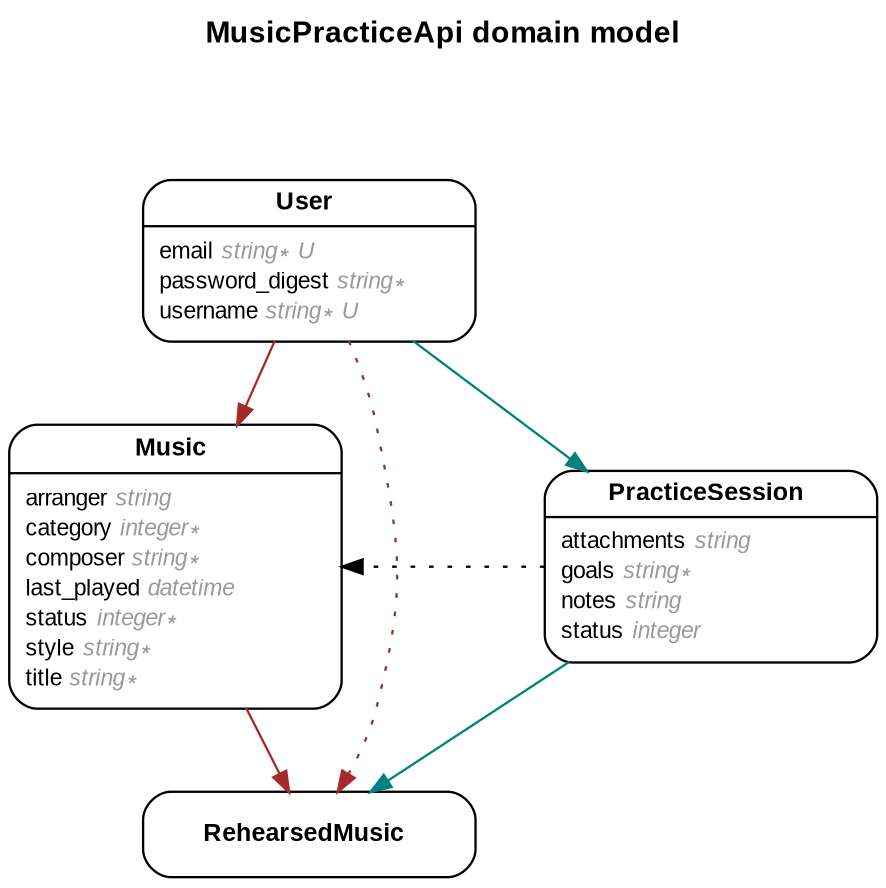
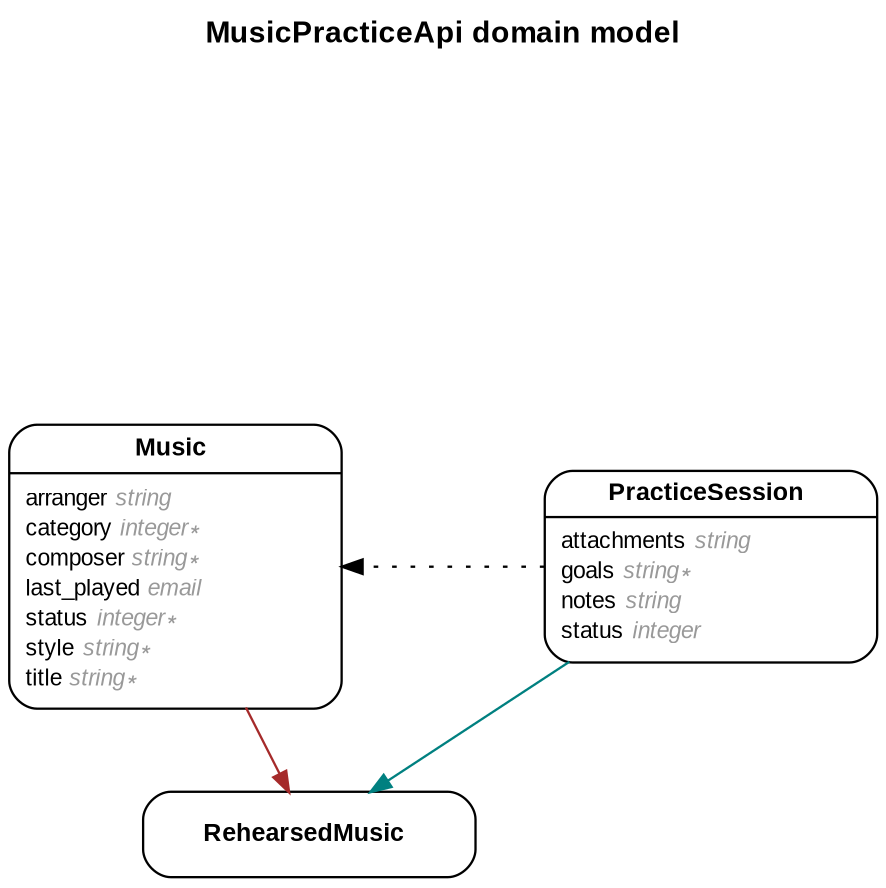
(309, 261) -> none
(192, 589) -> (175, 589)
